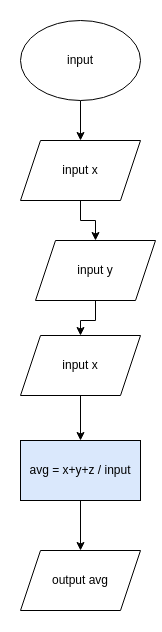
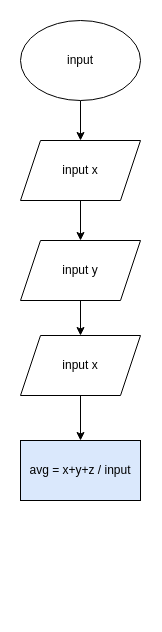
(96, 271) -> (81, 271)
(81, 522) -> none
(81, 581) -> none
